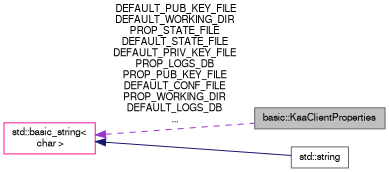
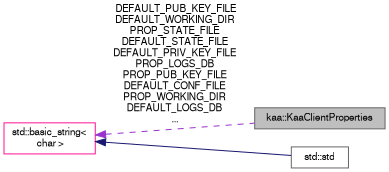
(320, 118) -> (320, 118)
(320, 157) -> (320, 157)
